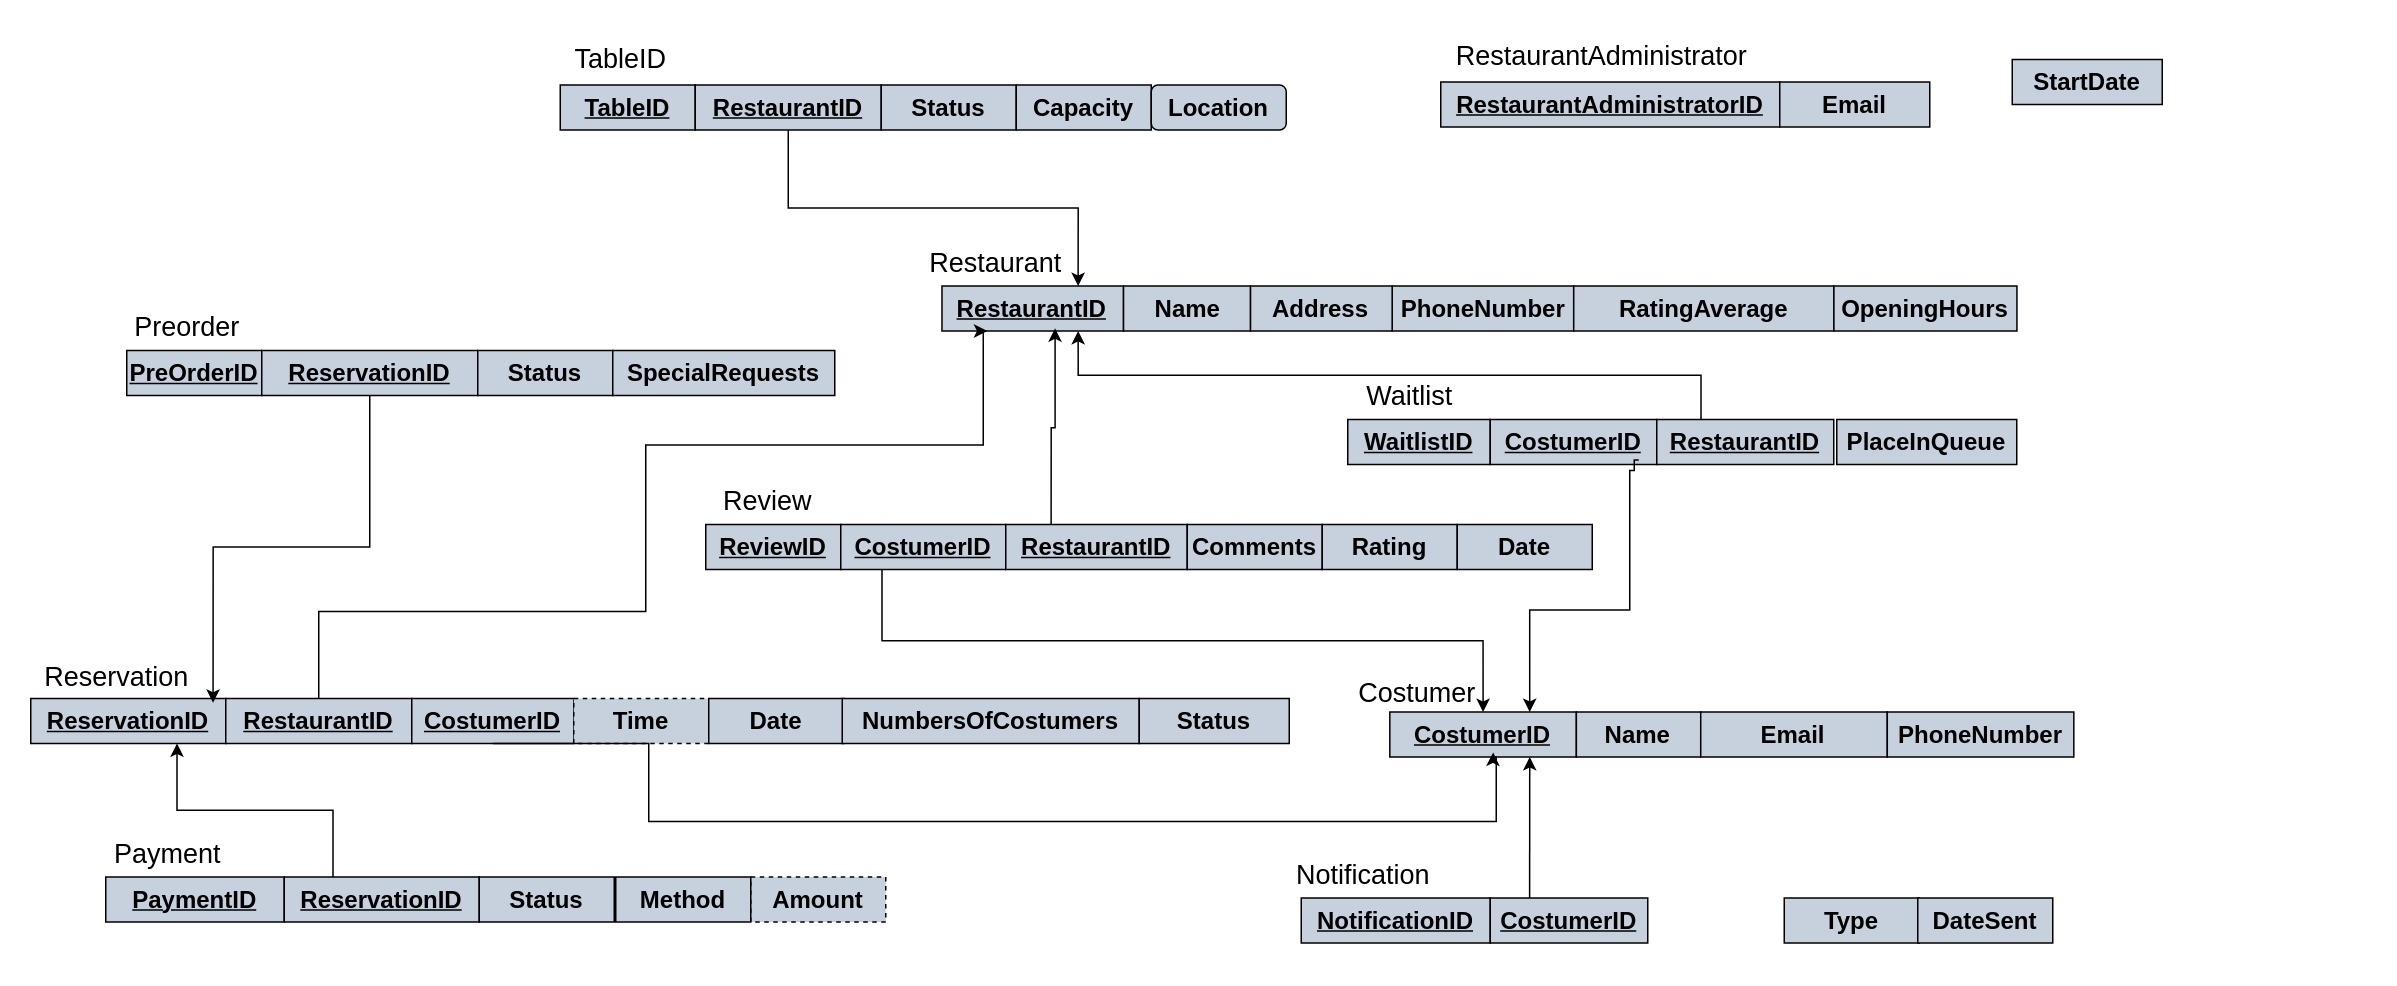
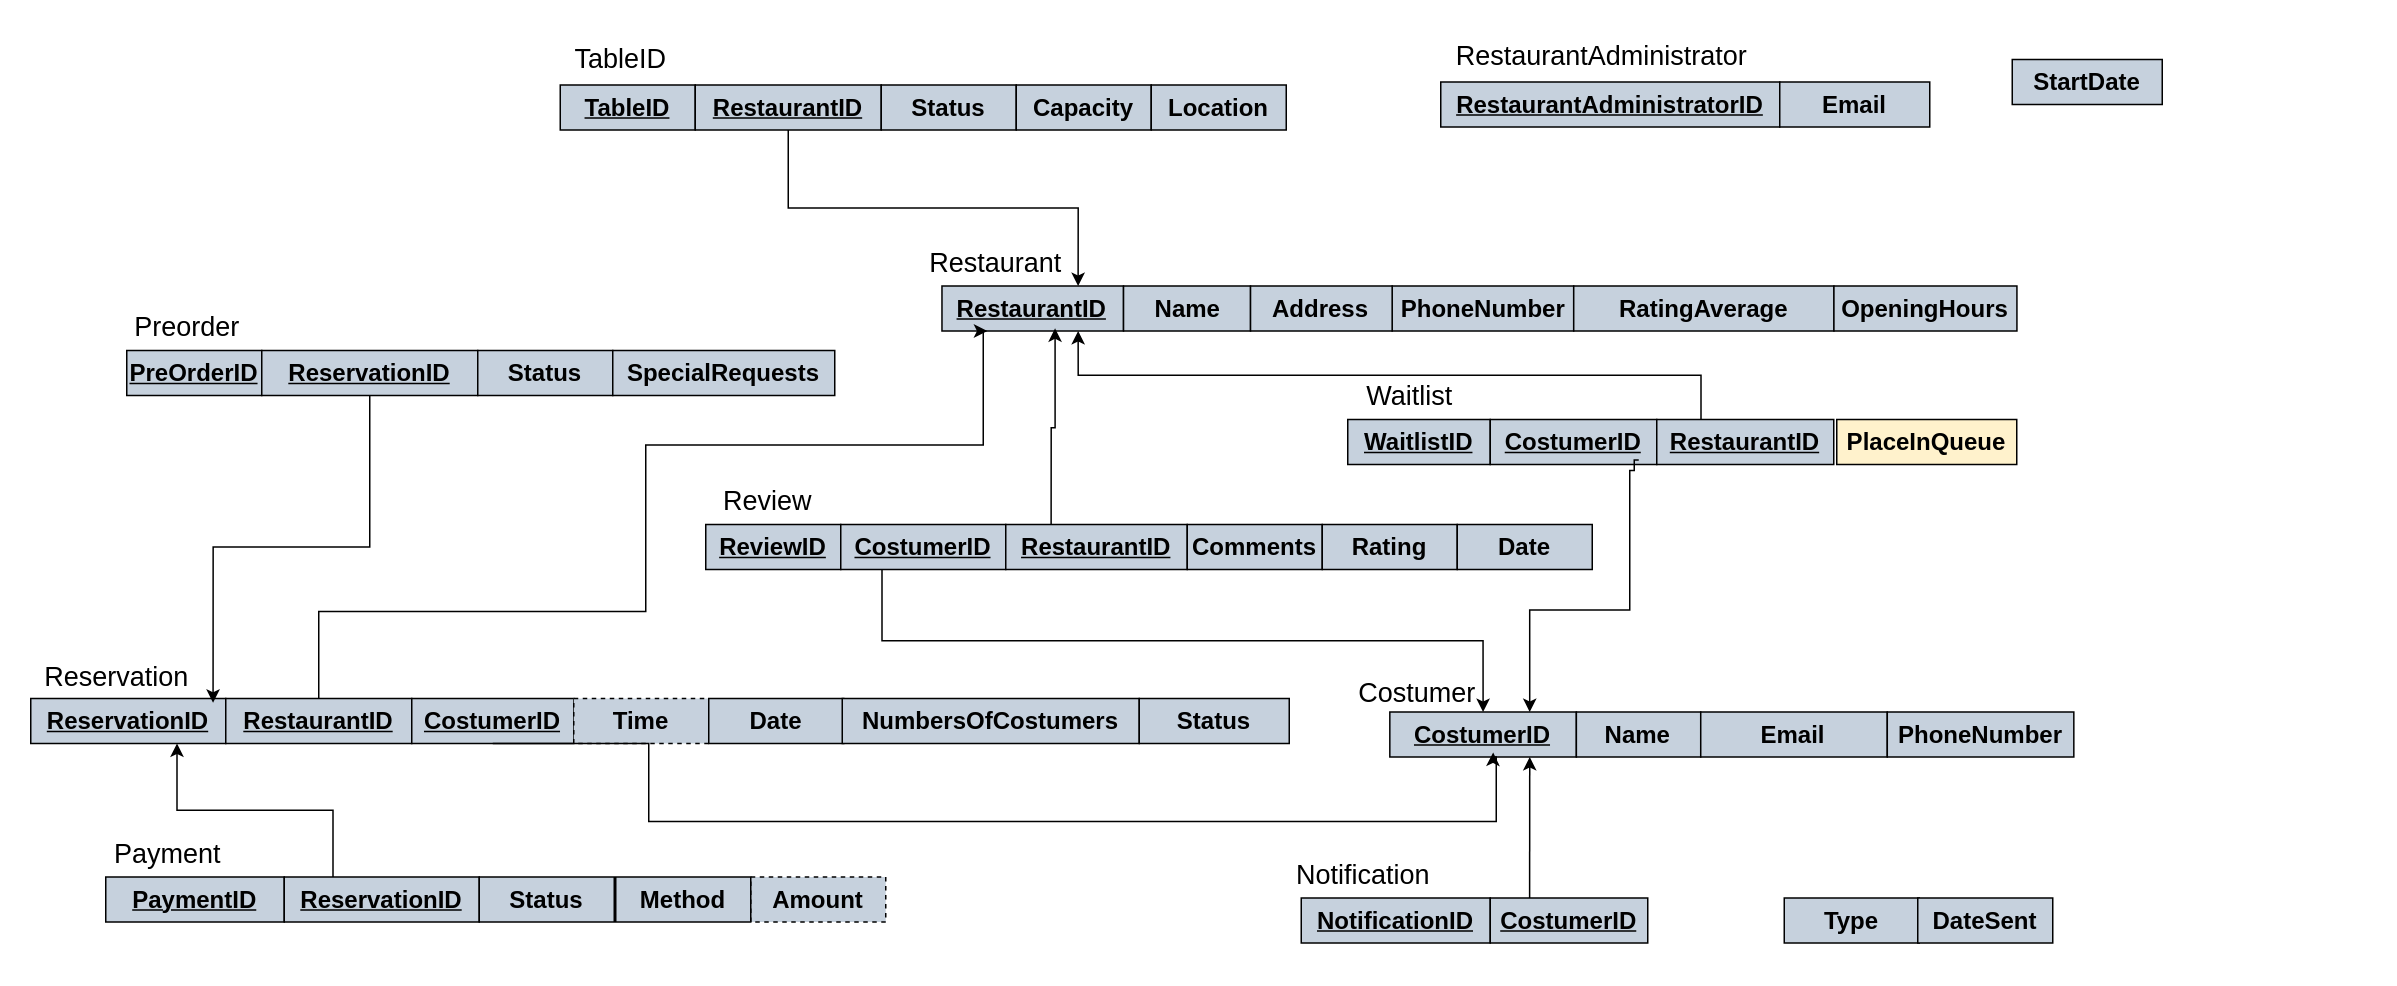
(1219, 107) -> (1219, 107)
(1927, 442) -> (1927, 442)
